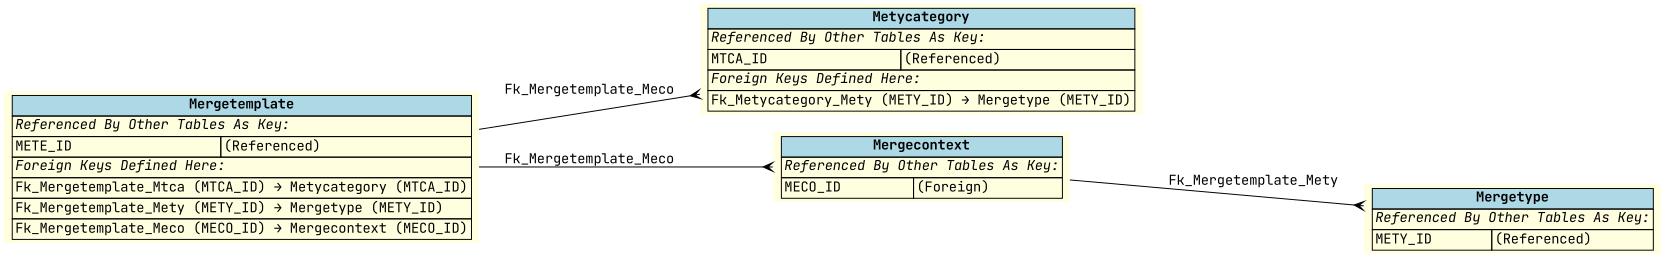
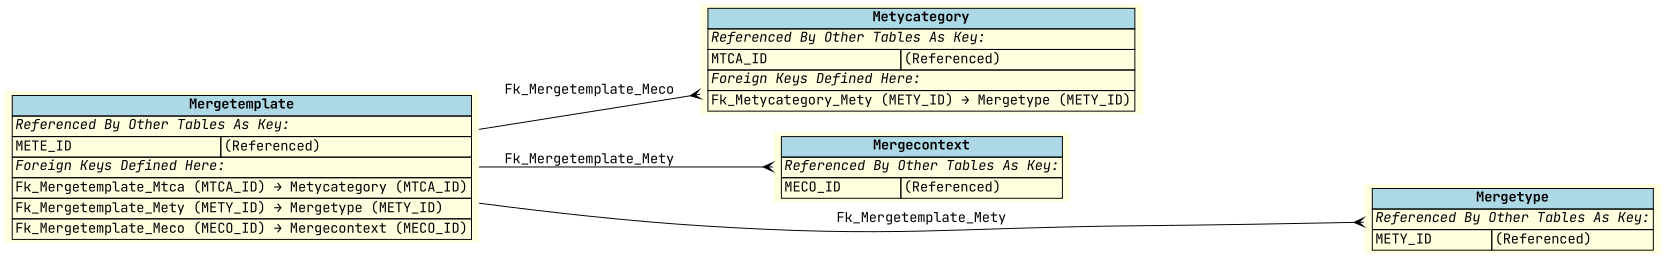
(589, 160) -> (589, 160)
(953, 188) -> (953, 188)
(1212, 192) -> (916, 231)
